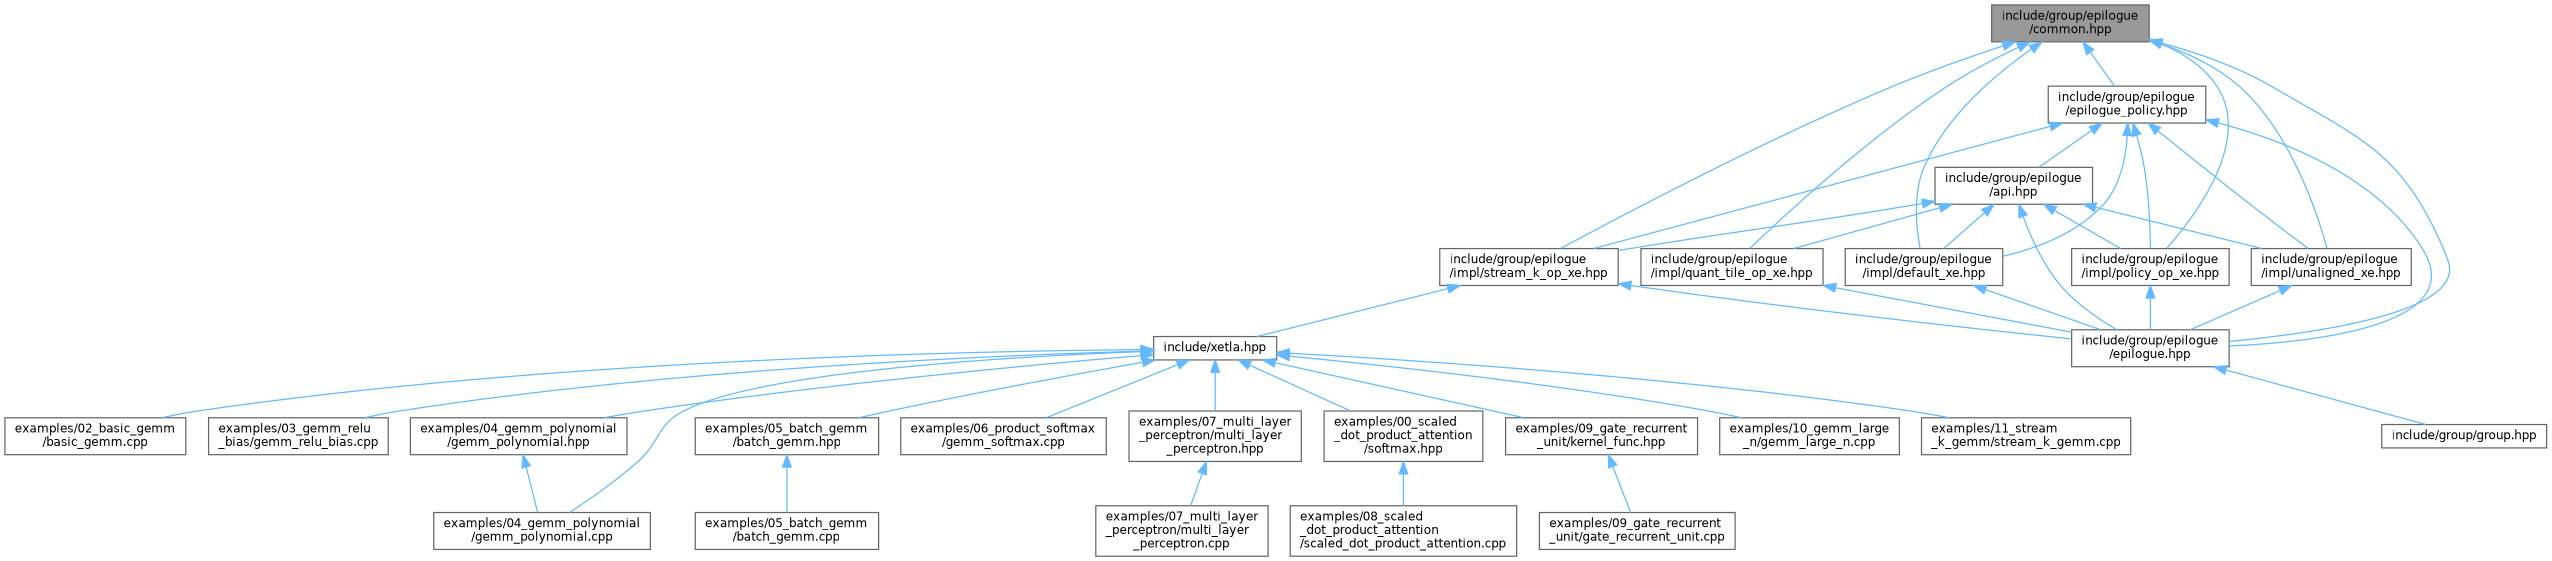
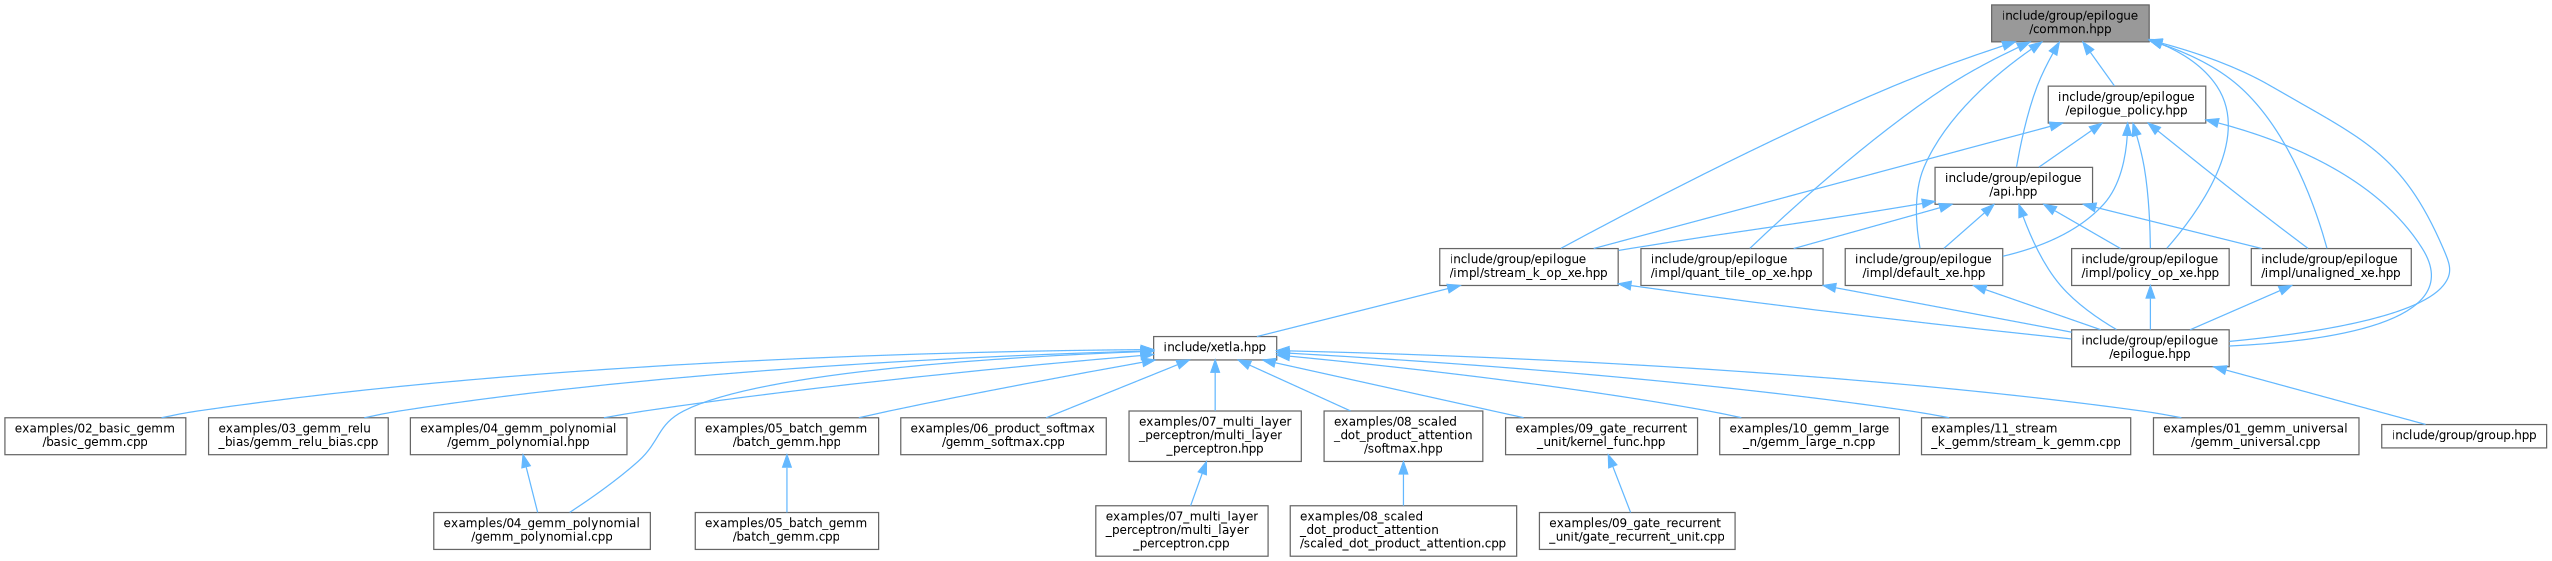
none -> (2030, 108)
(1403, 436) -> (1403, 436)
none -> (2256, 436)
